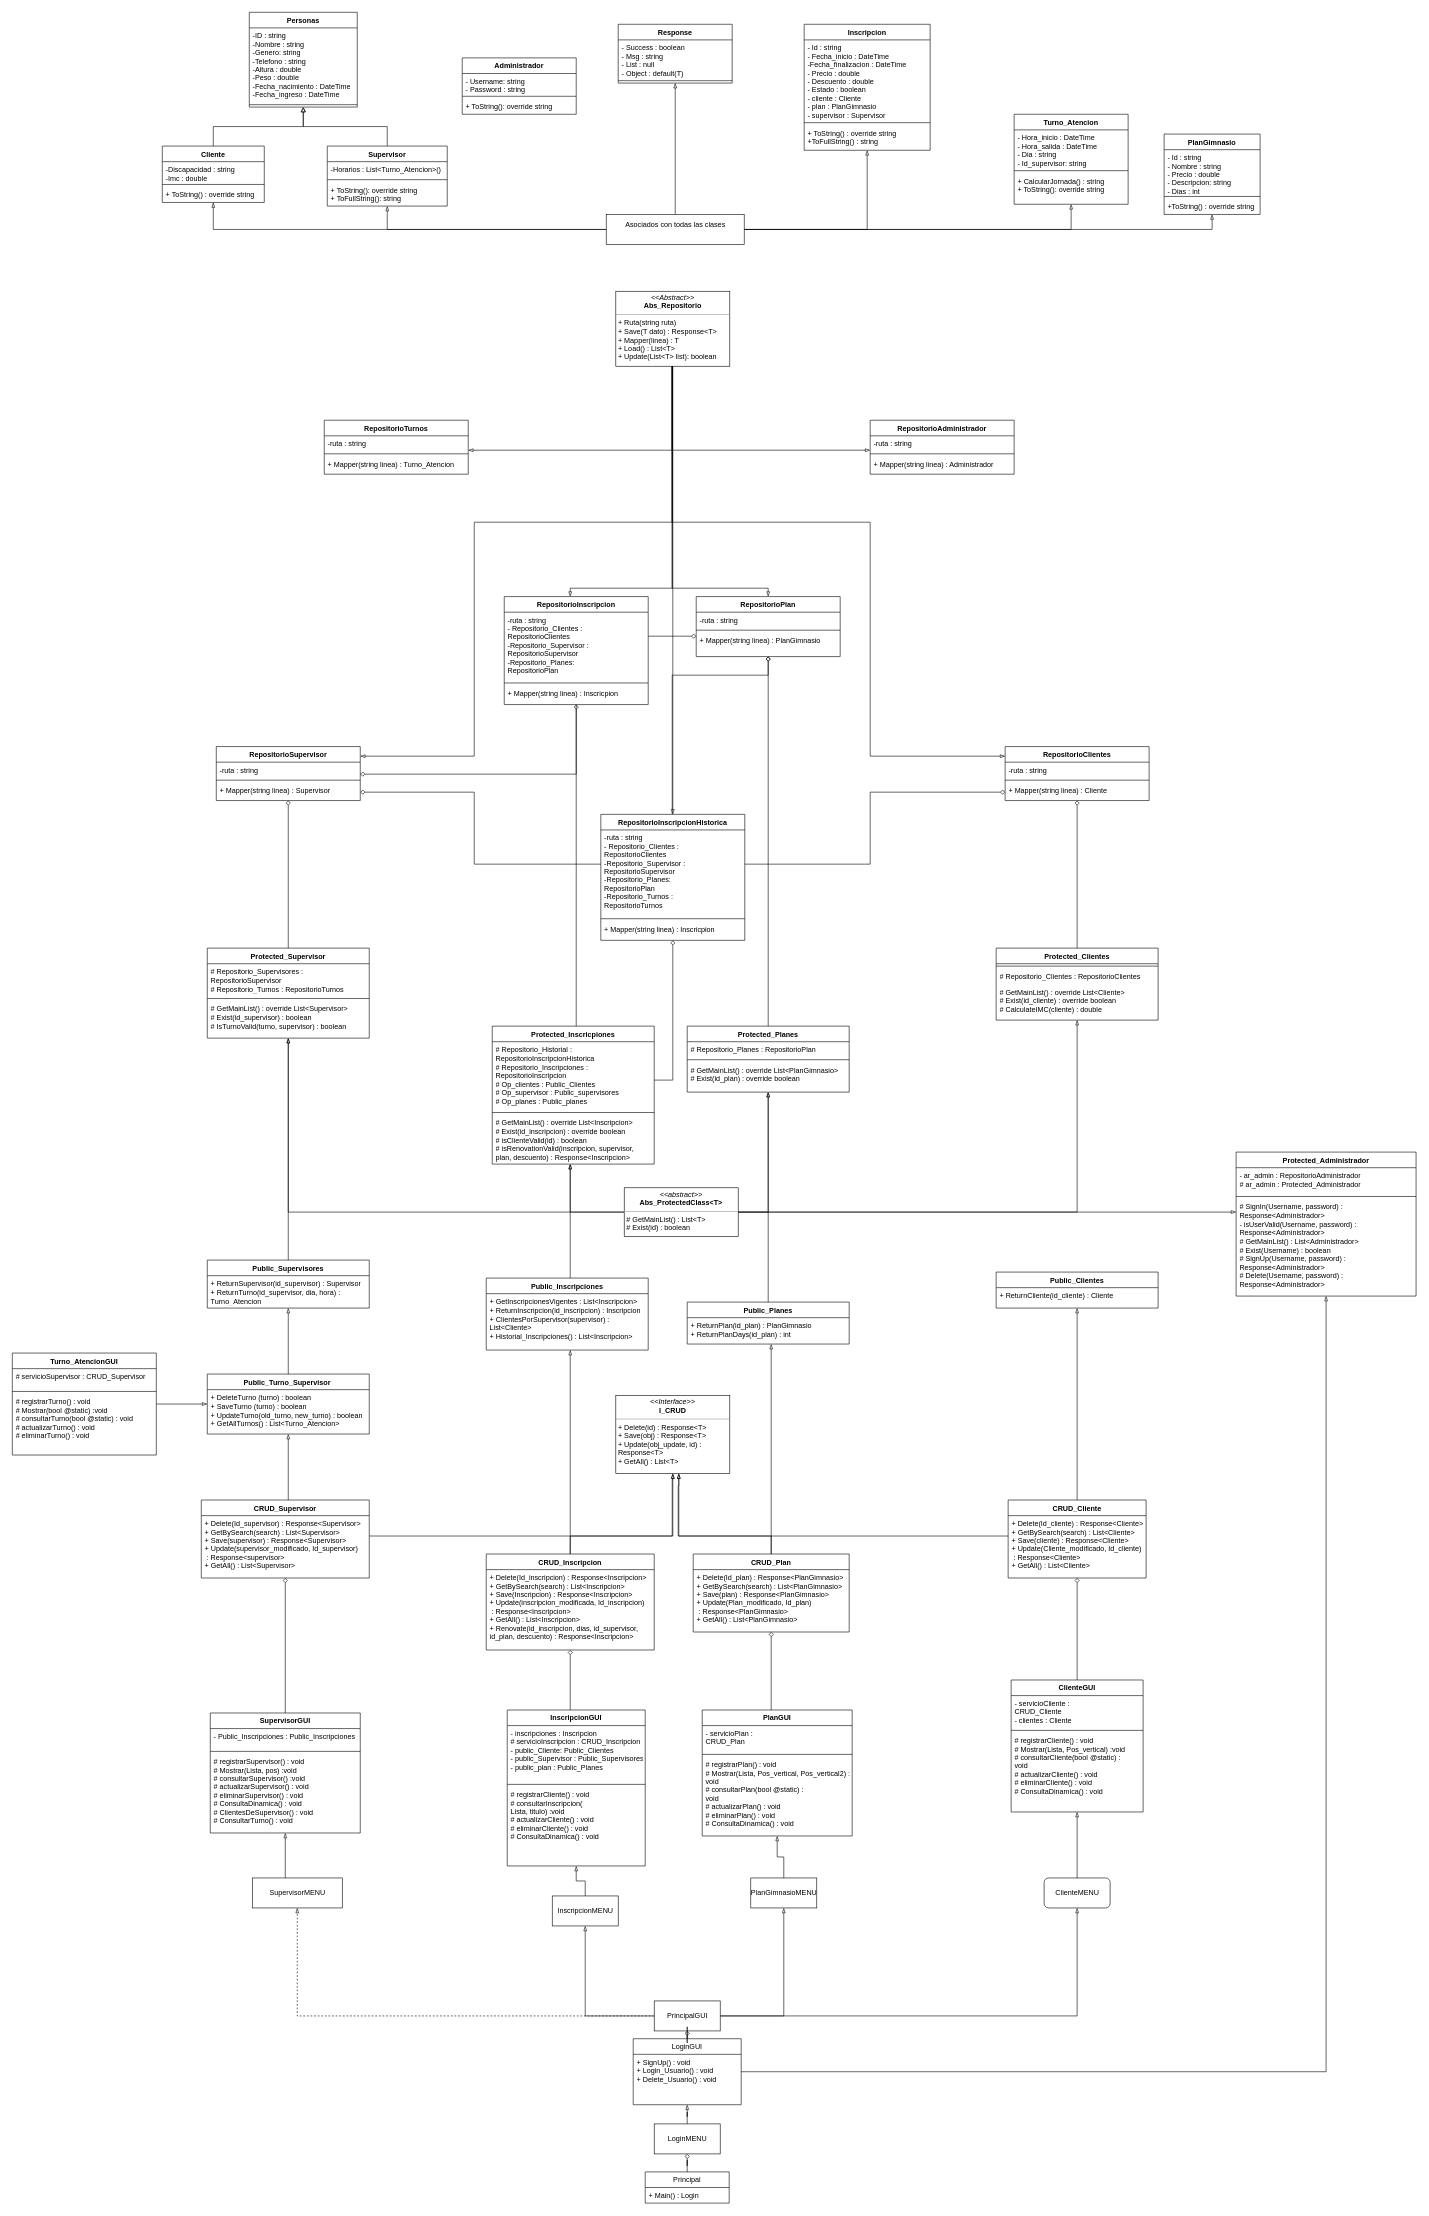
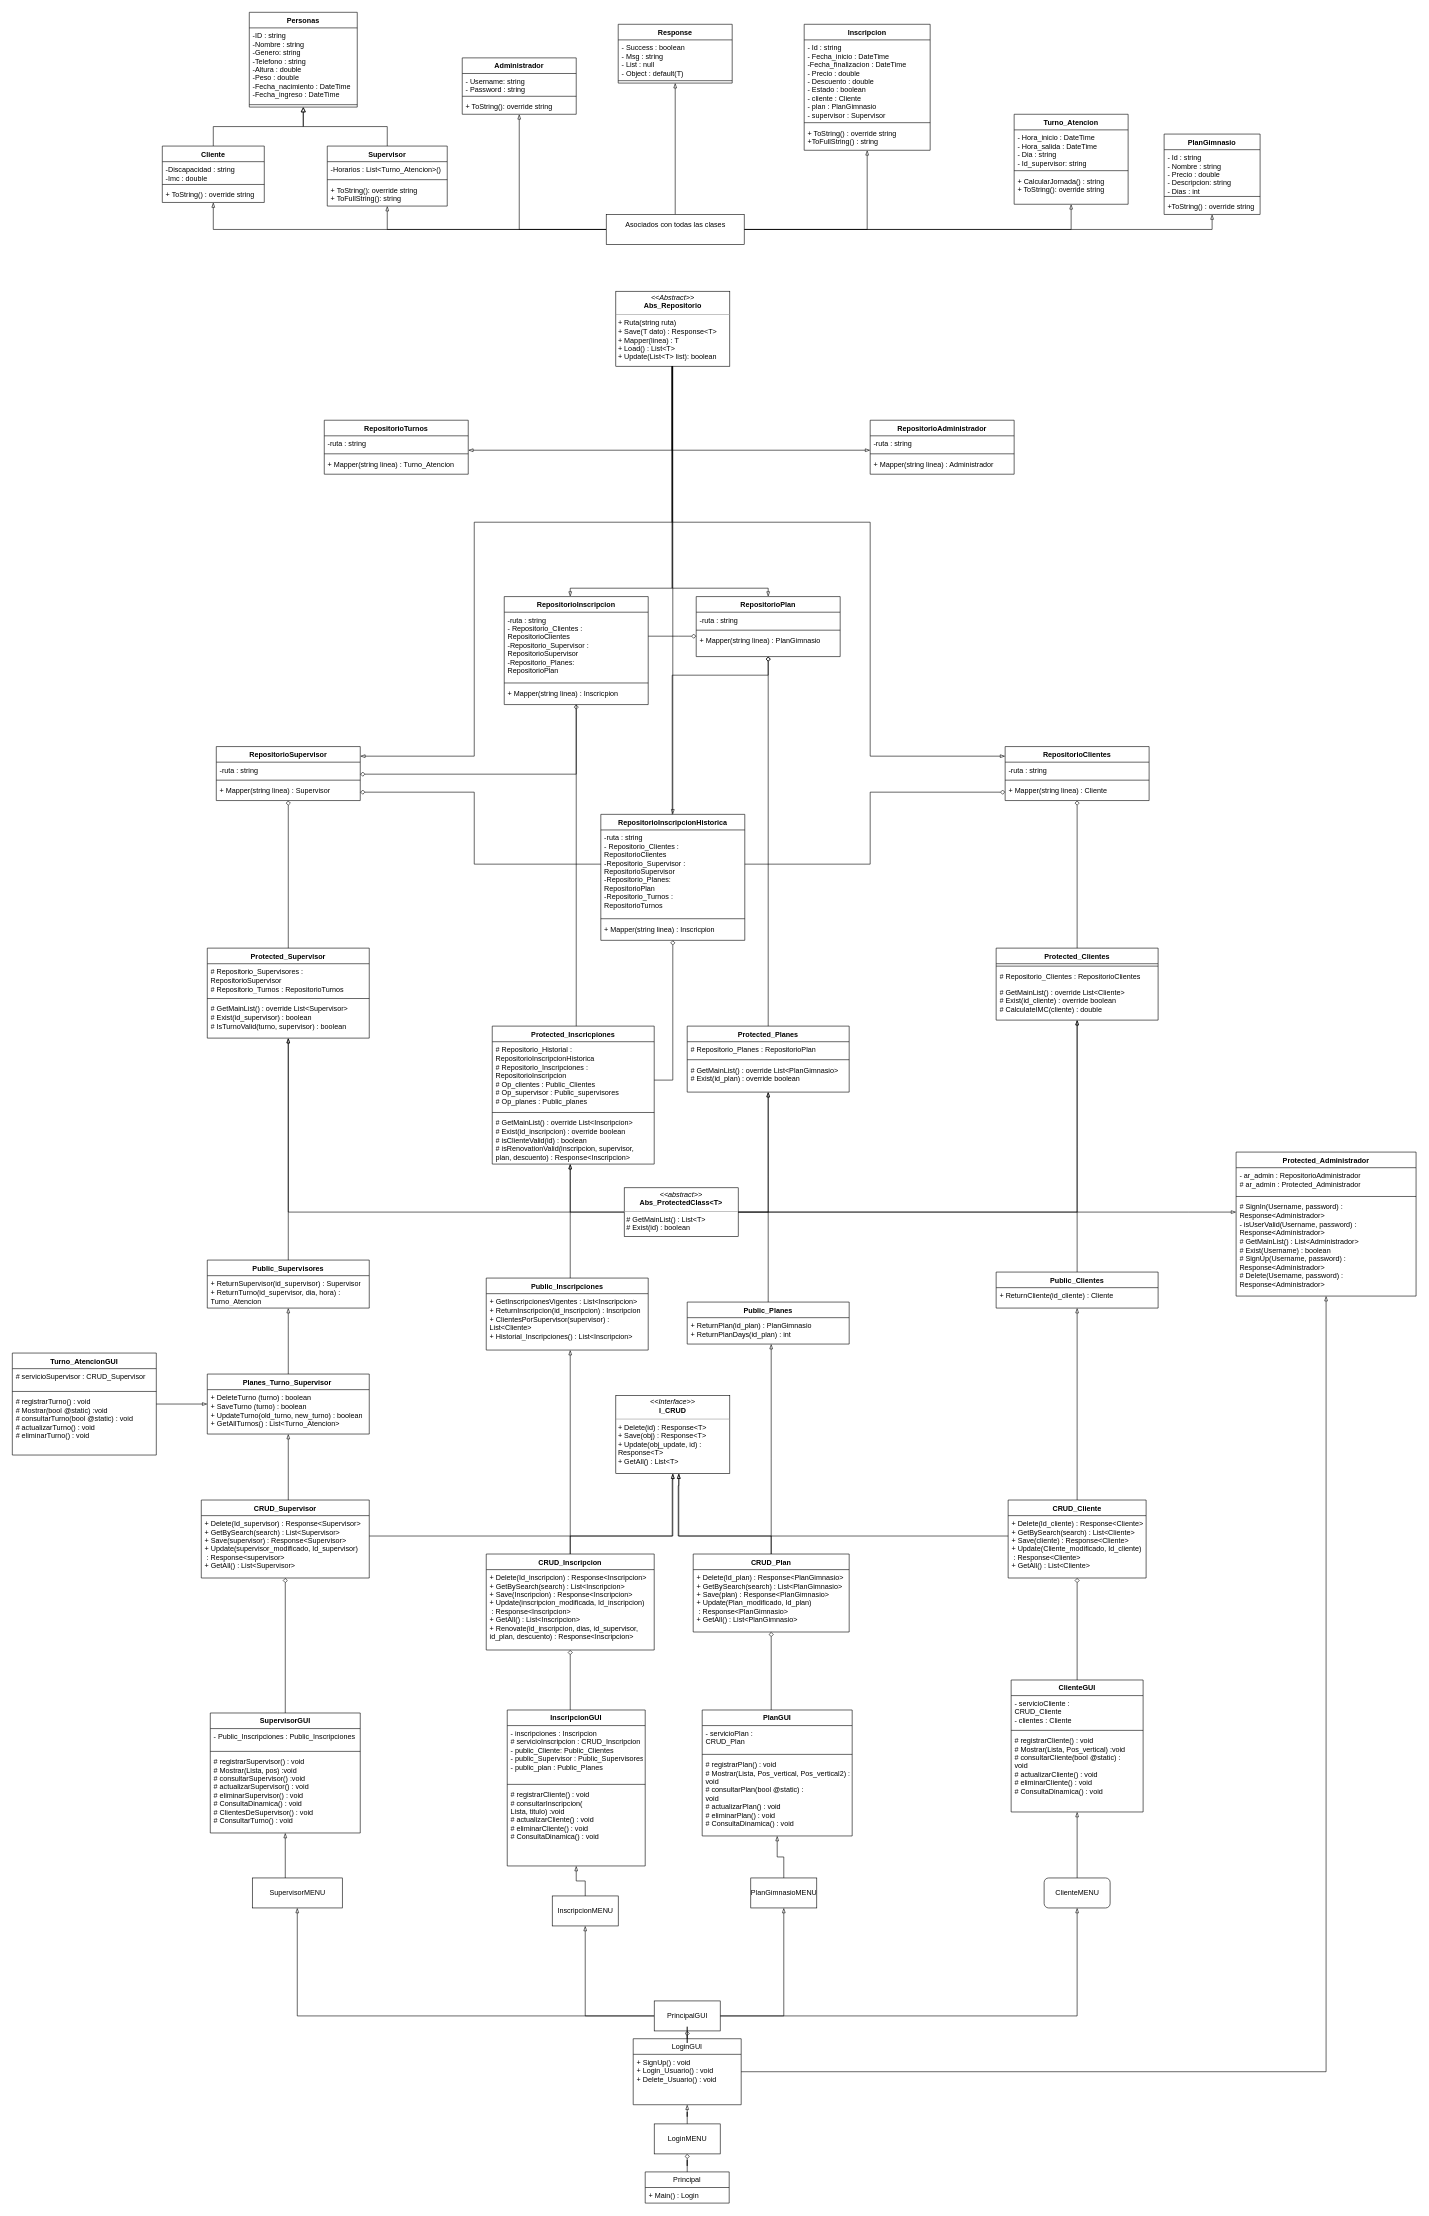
none -> (519, 173)
none -> (1077, 1243)
(288, 1383) -> (288, 1383)
(389, 2016) -> (389, 2016)
